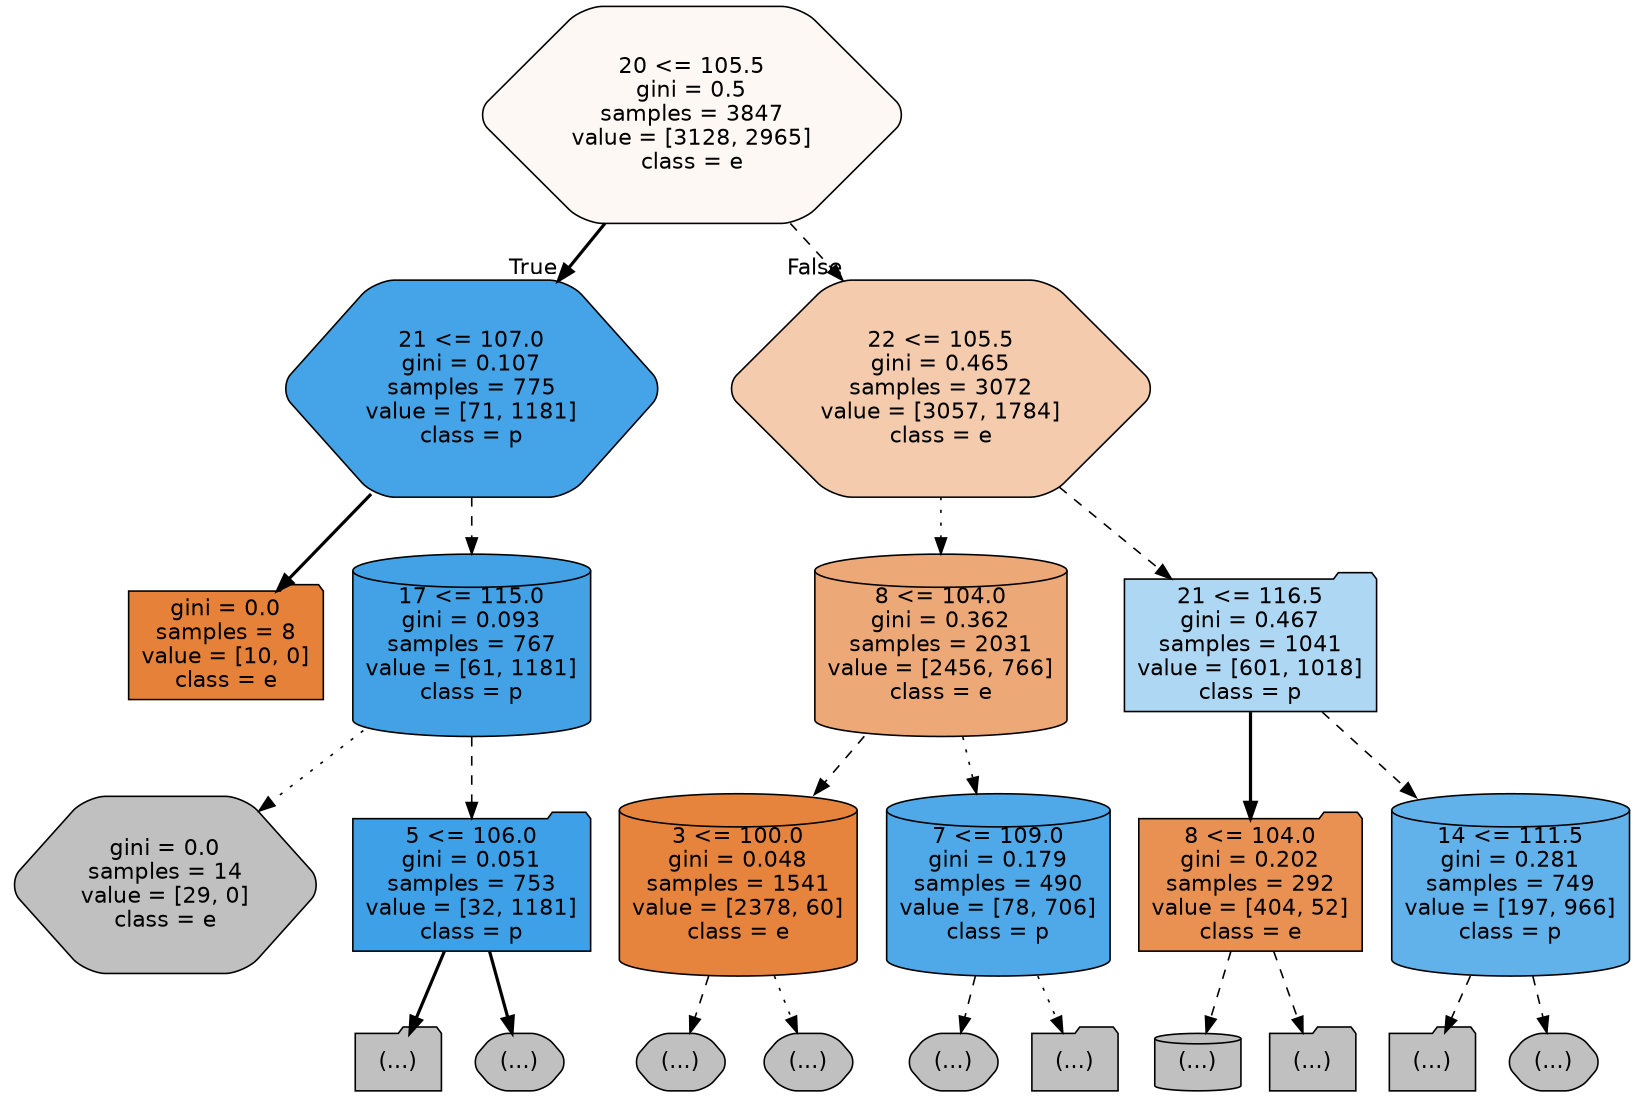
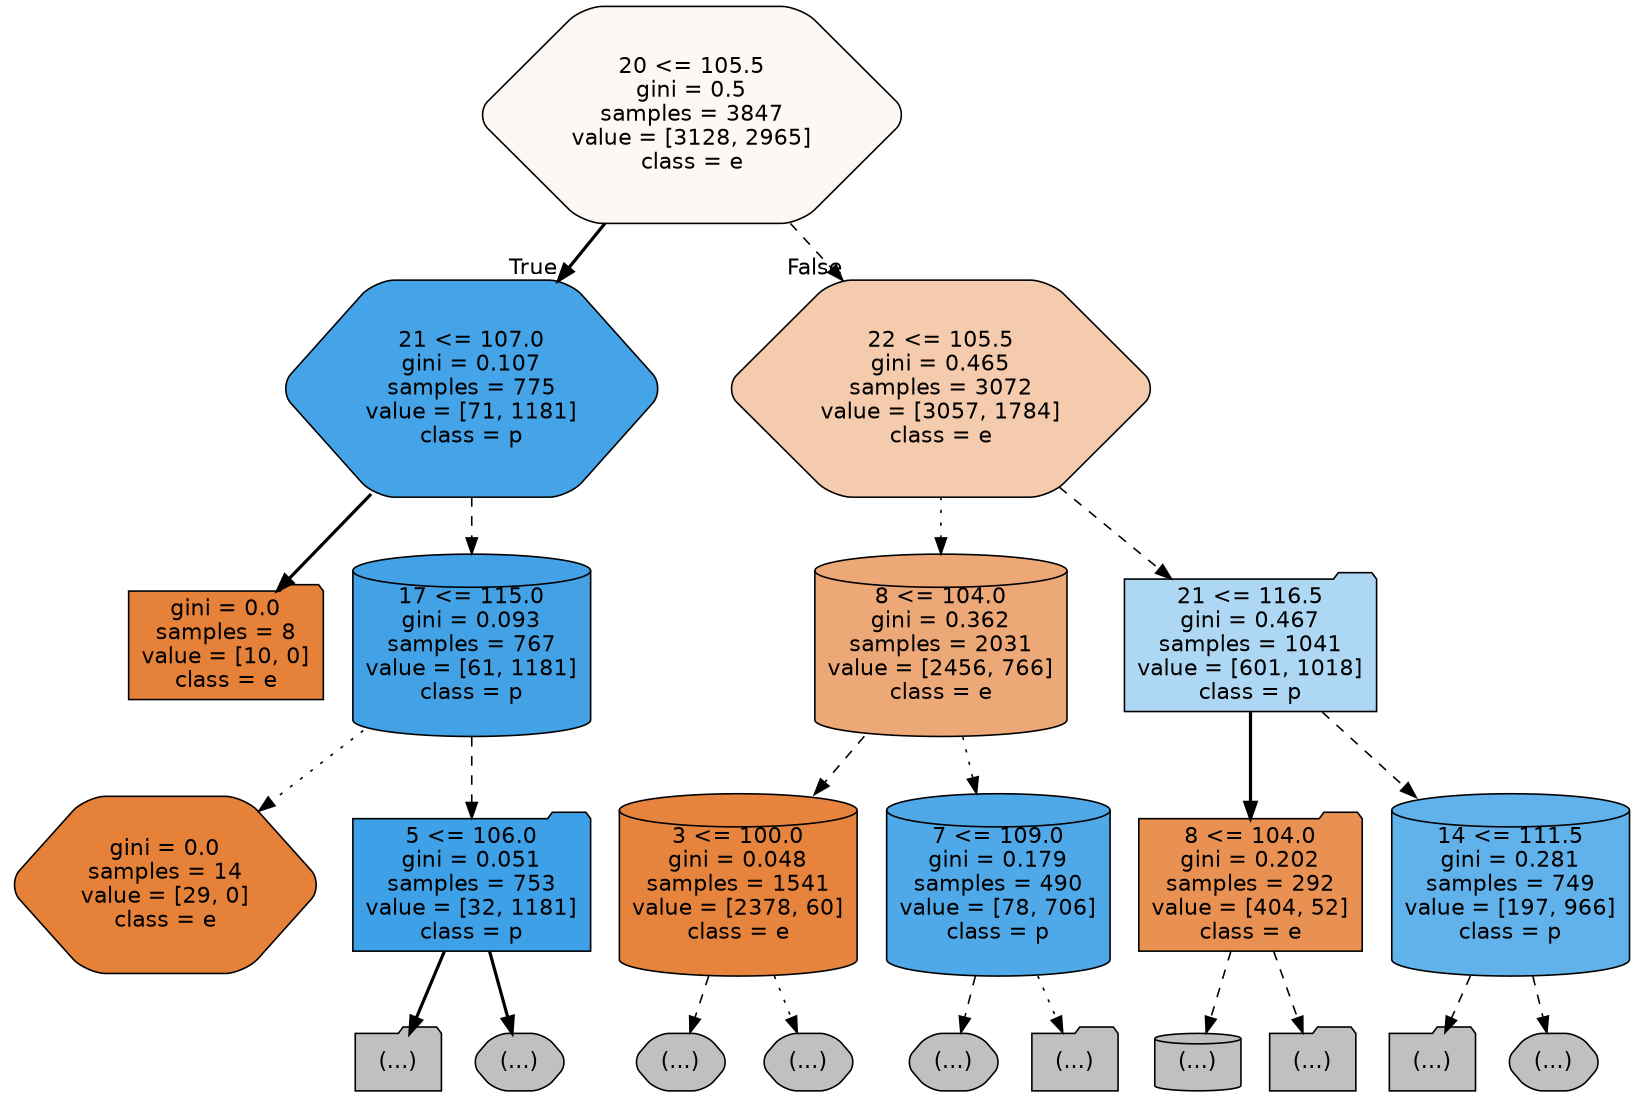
(165, 885) -> (165, 885)
